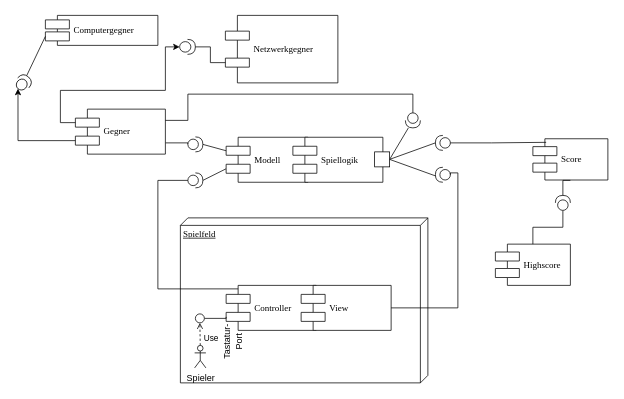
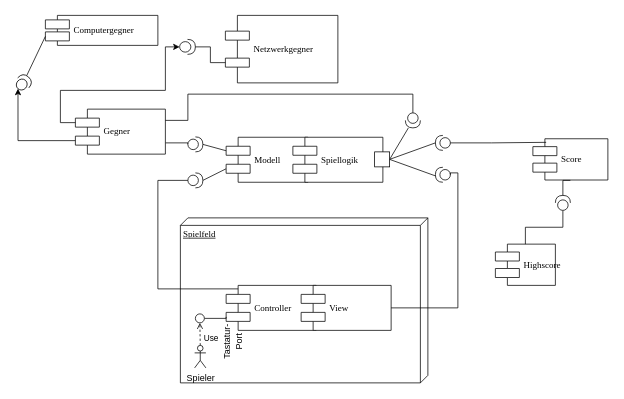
(533, 265) -> (525, 265)
